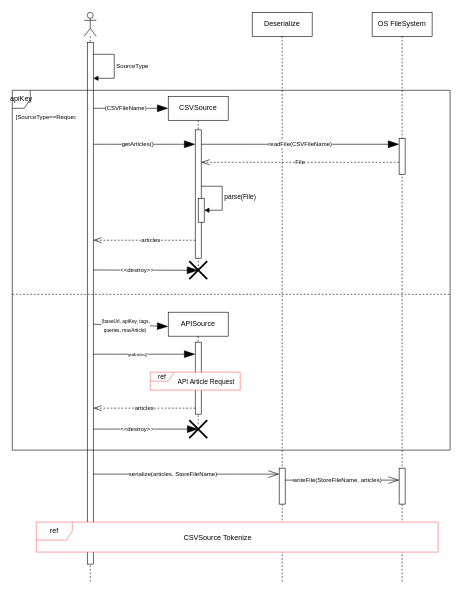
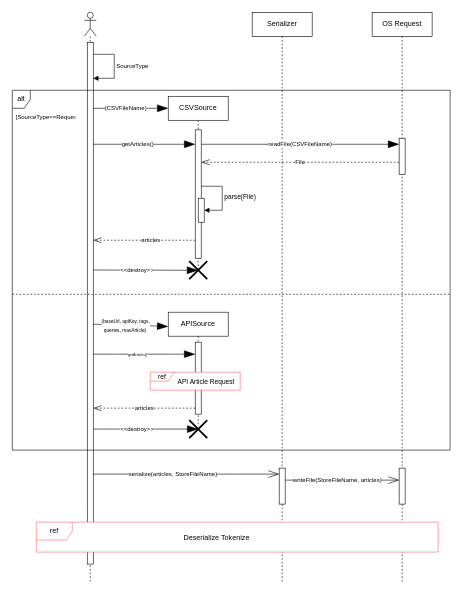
(282, 24) -> (282, 24)
(402, 24) -> (402, 24)
(21, 99) -> (21, 99)
(218, 538) -> (220, 538)
